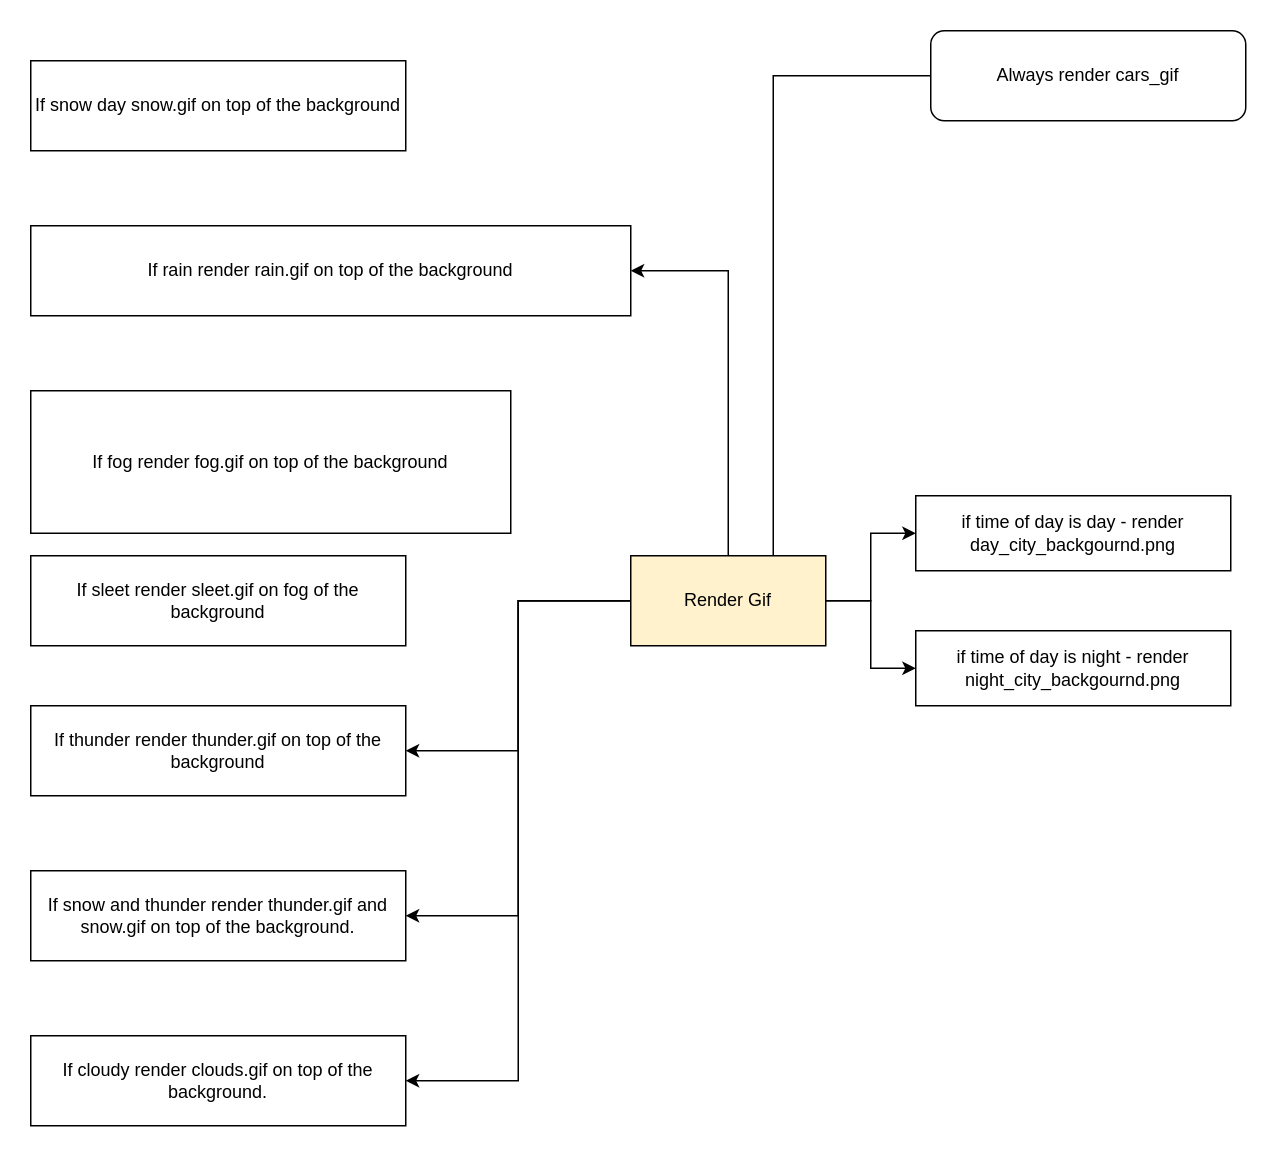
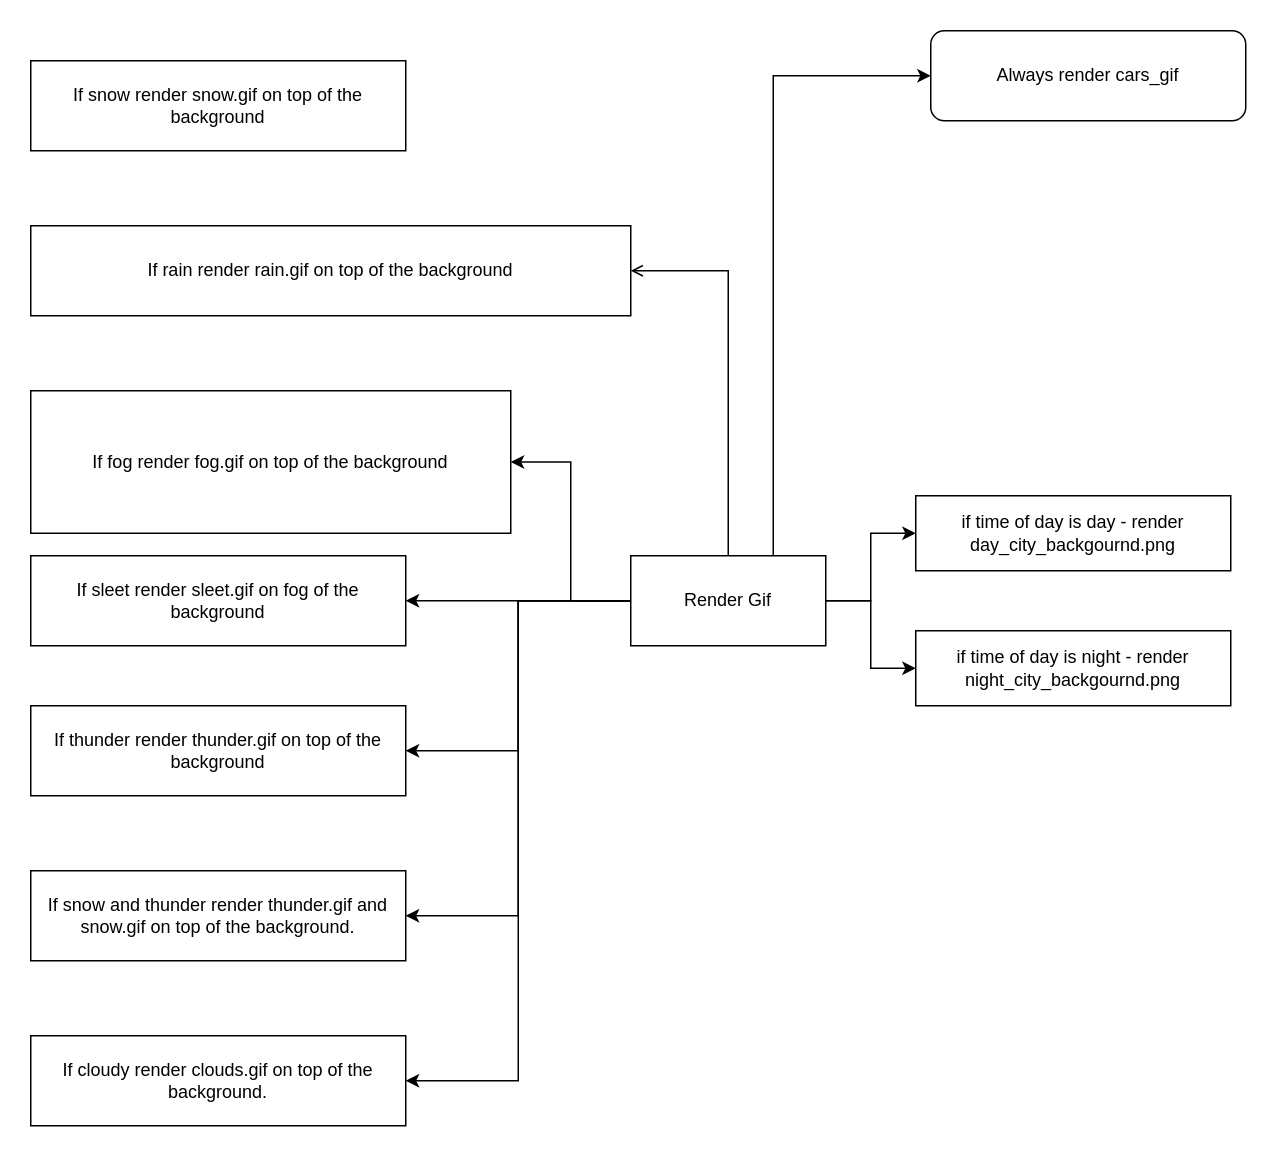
(923, 76) -> (919, 76)
(218, 106) -> (218, 106)
(642, 271) -> (639, 271)
none -> (571, 504)
none -> (465, 601)
(728, 601) -> (728, 601)
